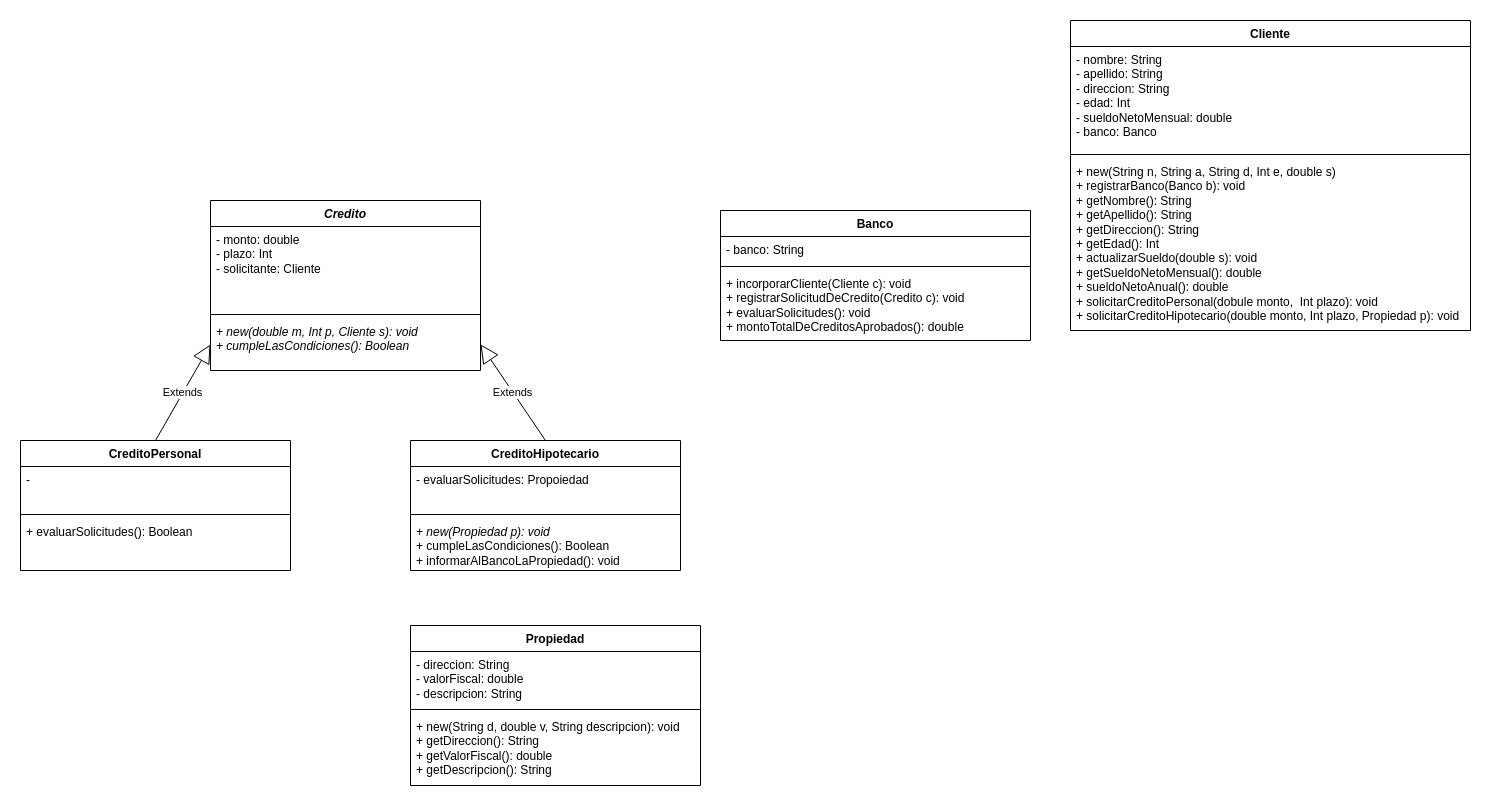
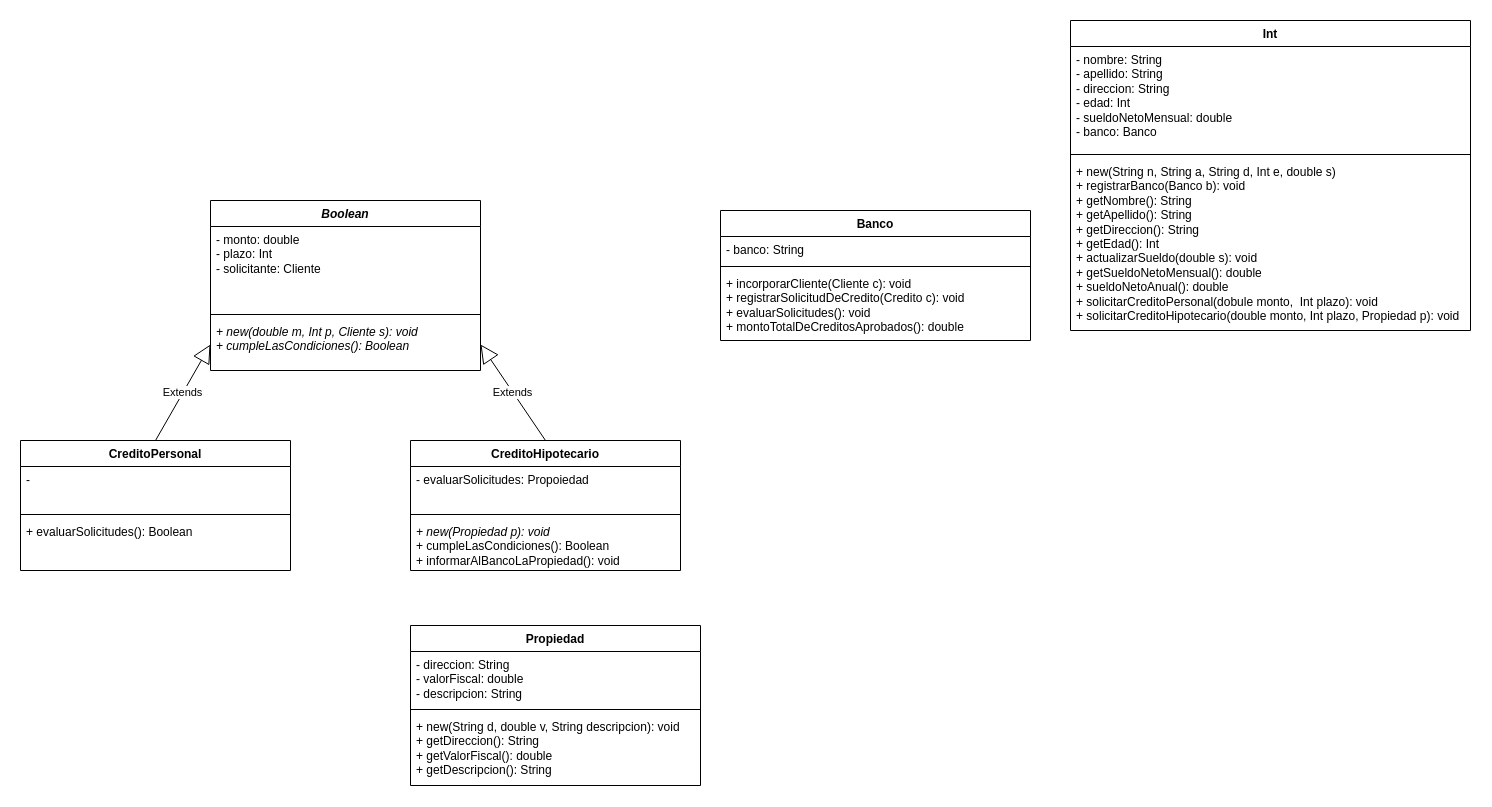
(1271, 35) -> (1271, 35)
(346, 215) -> (346, 215)
